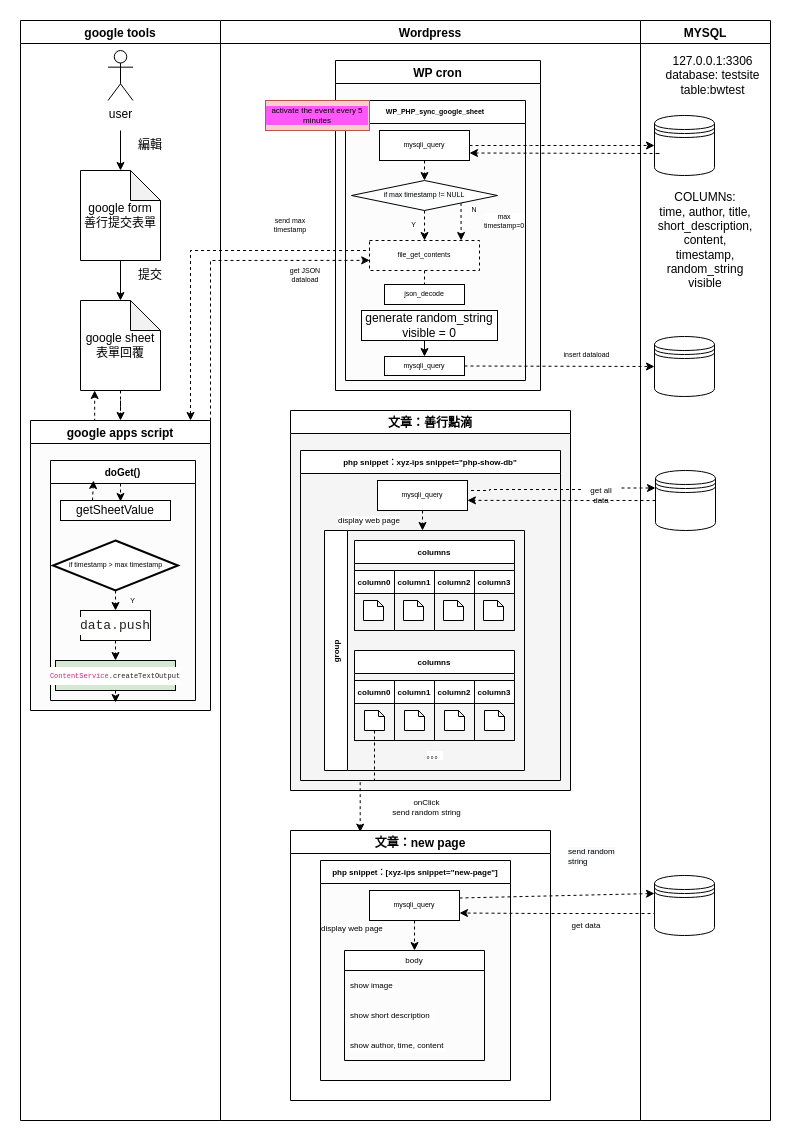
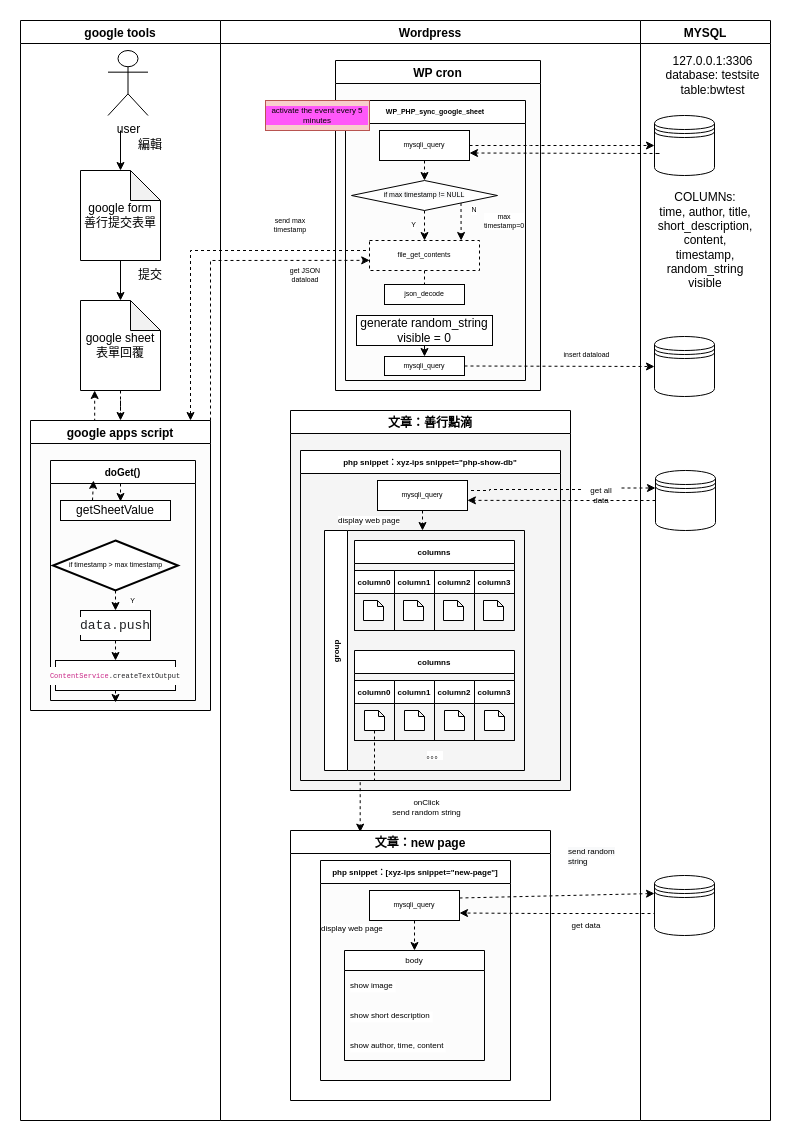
(121, 76) -> (128, 83)
(430, 326) -> (425, 331)
(116, 676) -> (116, 676)
